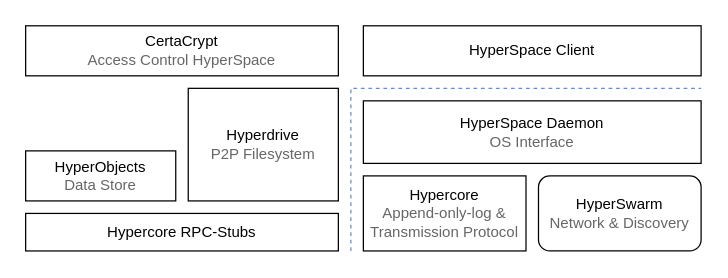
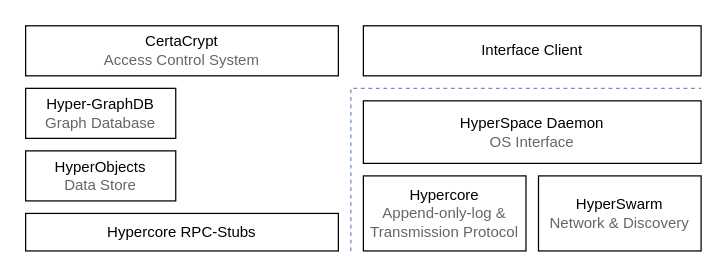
(182, 51) -> (182, 51)
(532, 51) -> (532, 51)
none -> (101, 113)
(263, 144) -> none
(619, 213) -> (619, 213)
